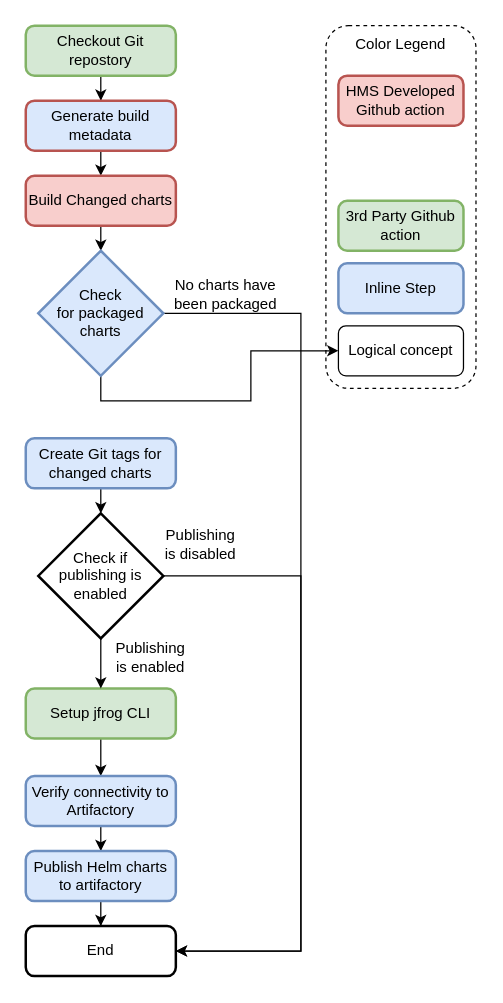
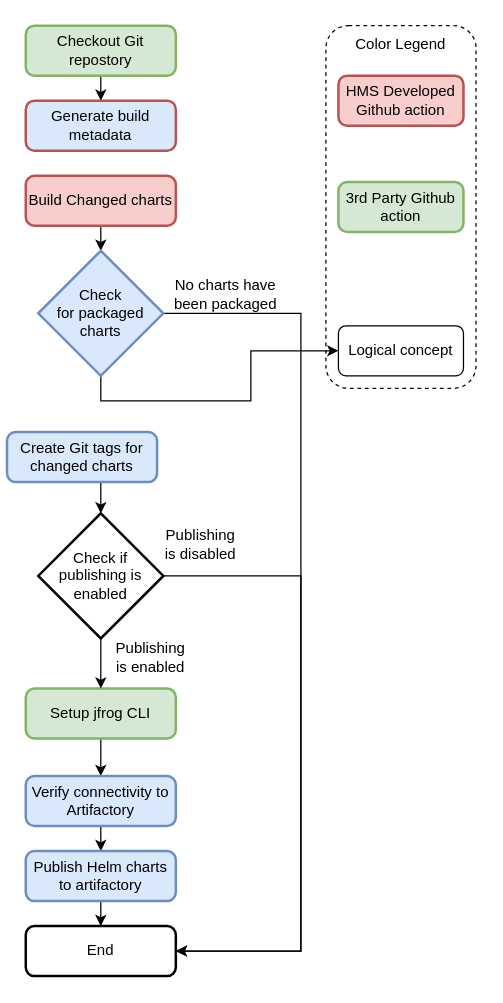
(101, 159) -> none
(401, 226) -> (401, 207)
(401, 288) -> none
(101, 463) -> (82, 457)
